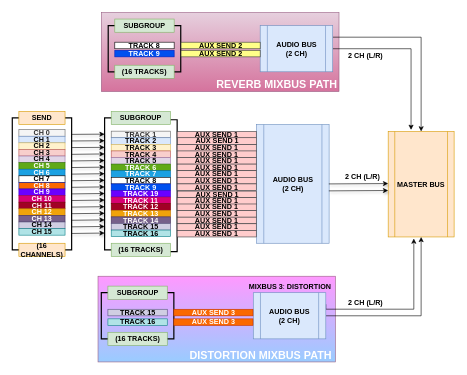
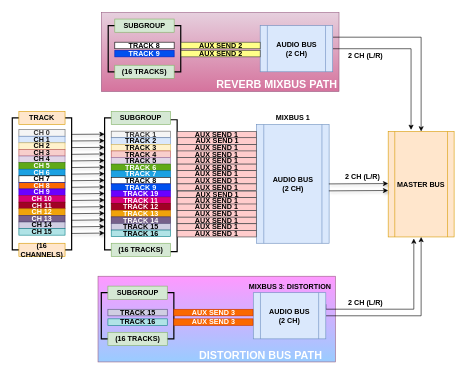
(42, 118) -> (42, 118)
none -> (293, 118)
(261, 356) -> (261, 356)
